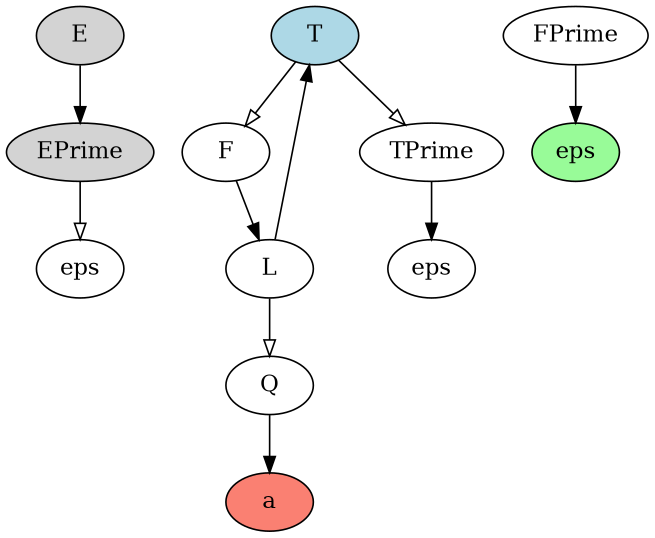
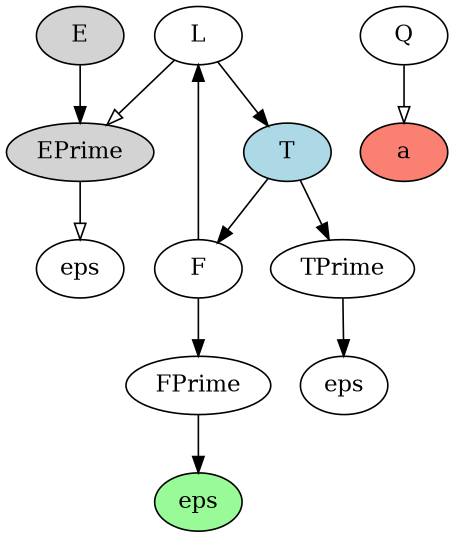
(366, 87) -> (311, 202)
(275, 88) -> (248, 204)
none -> (198, 319)
(270, 319) -> (147, 87)
(270, 436) -> (404, 86)
